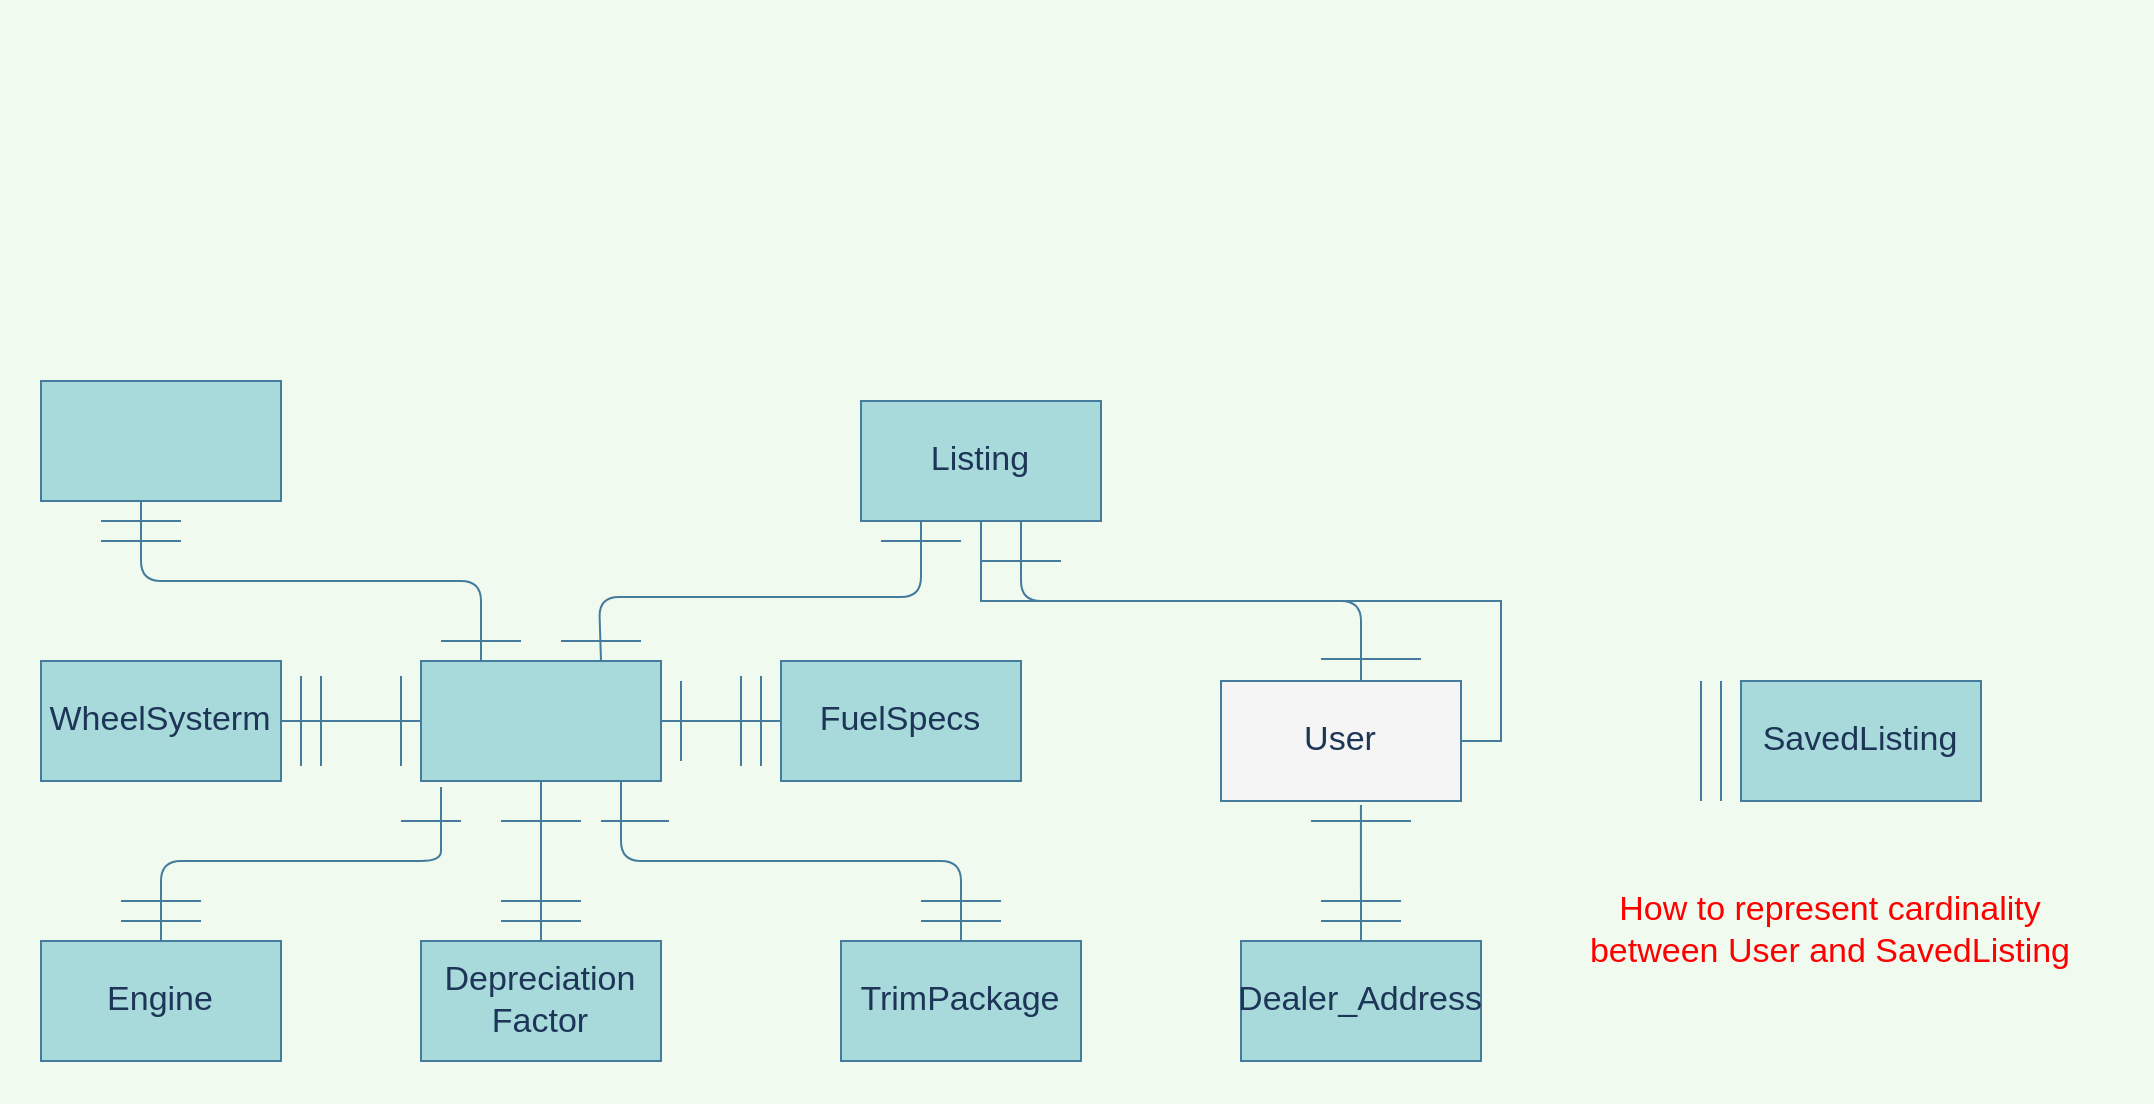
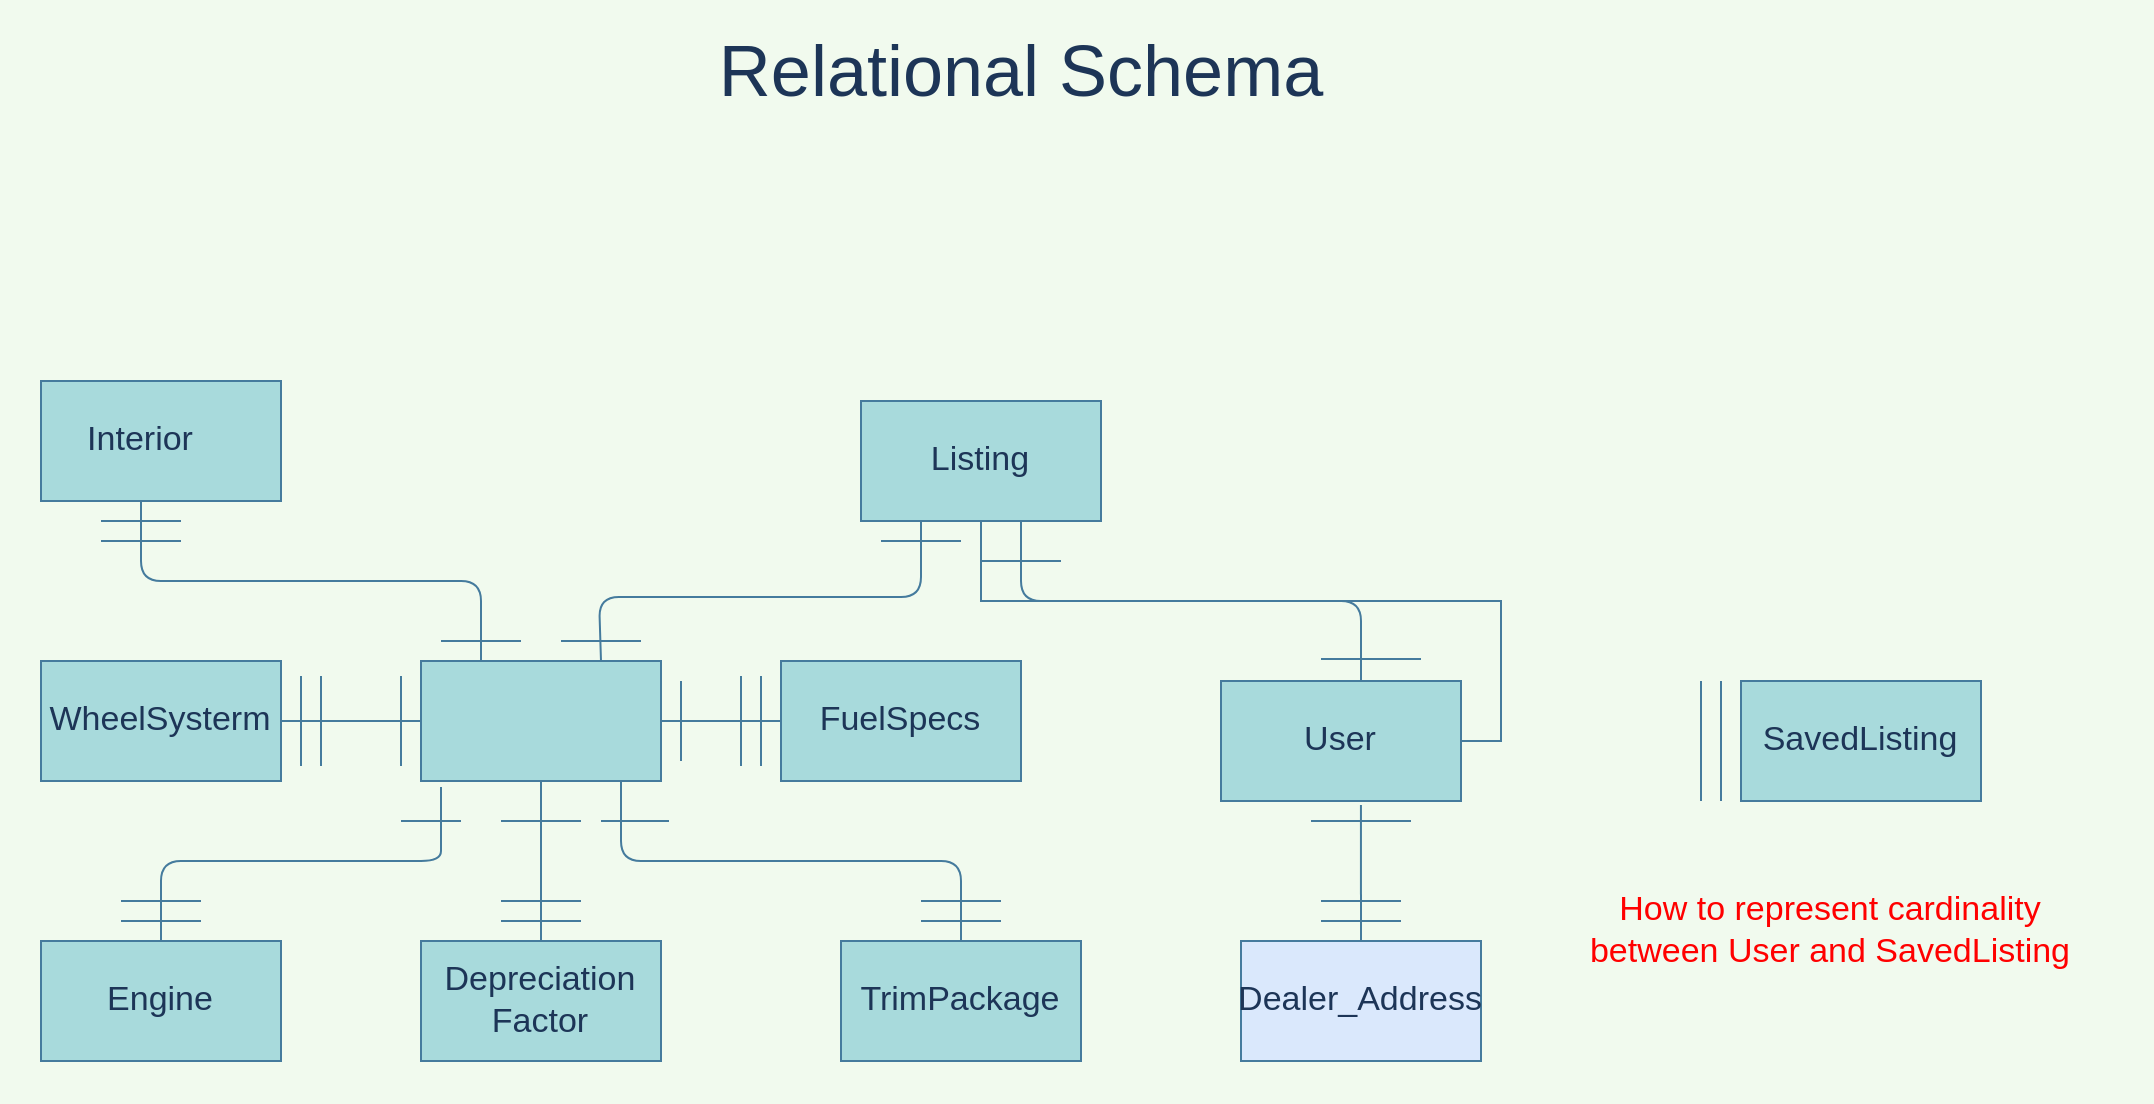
none -> (1021, 71)
none -> (141, 441)
(1341, 741) -> (1341, 741)
(1361, 1001) -> (1361, 1001)
